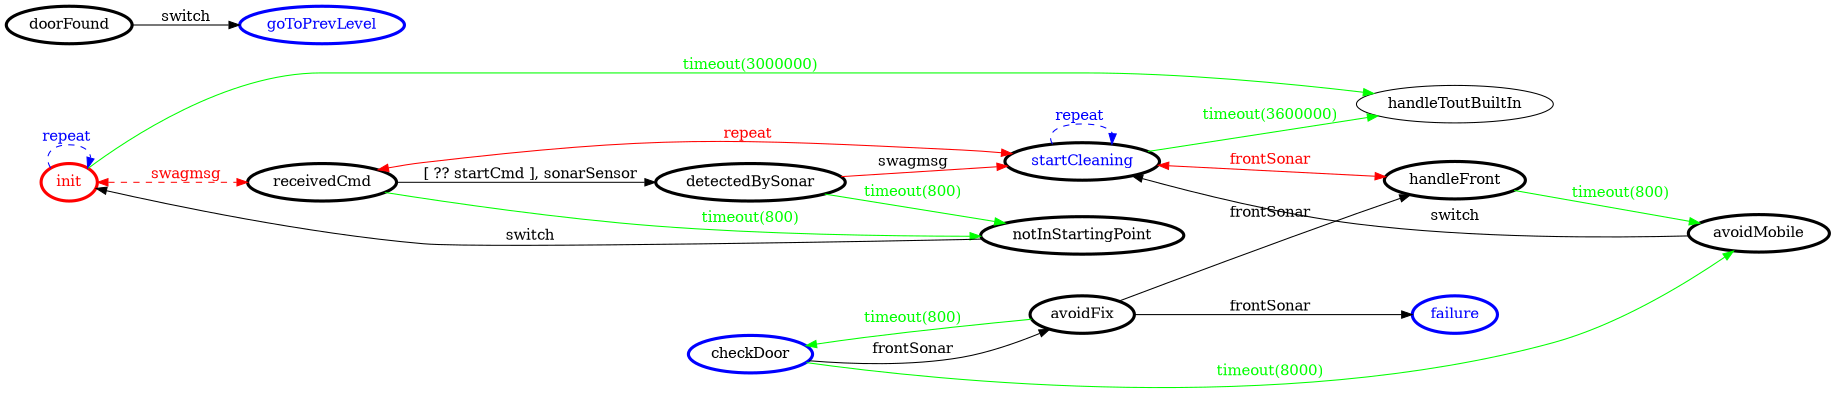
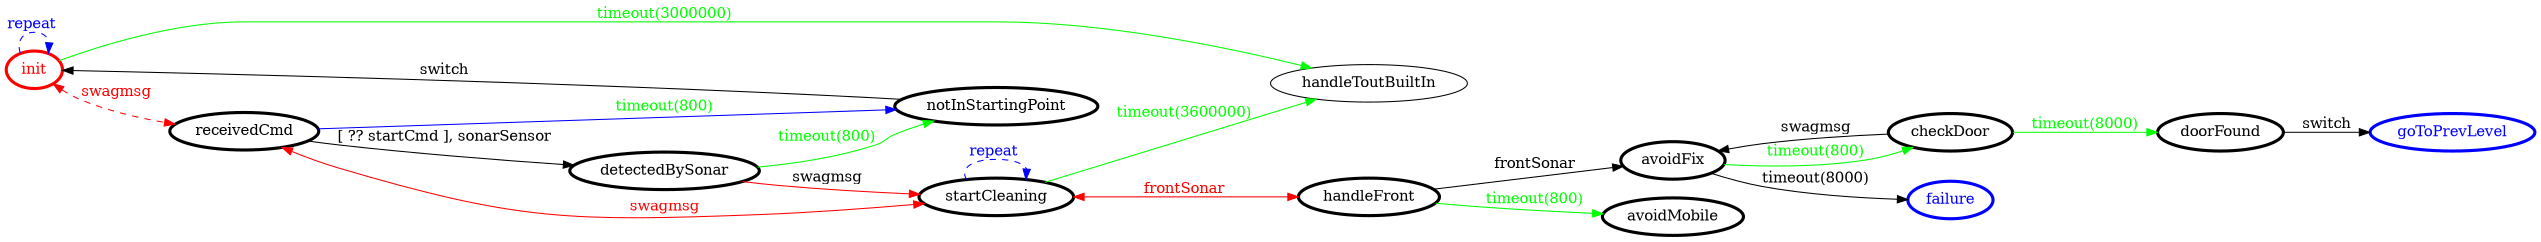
(750, 134) -> (665, 207)
(1082, 161) -> (996, 197)
(676, 227) -> (602, 119)
(1413, 230) -> none
(1259, 249) -> (1523, 178)
(1270, 307) -> (1816, 179)
(913, 349) -> (1816, 128)
(750, 354) -> (1950, 132)
(1277, 384) -> (2080, 132)
